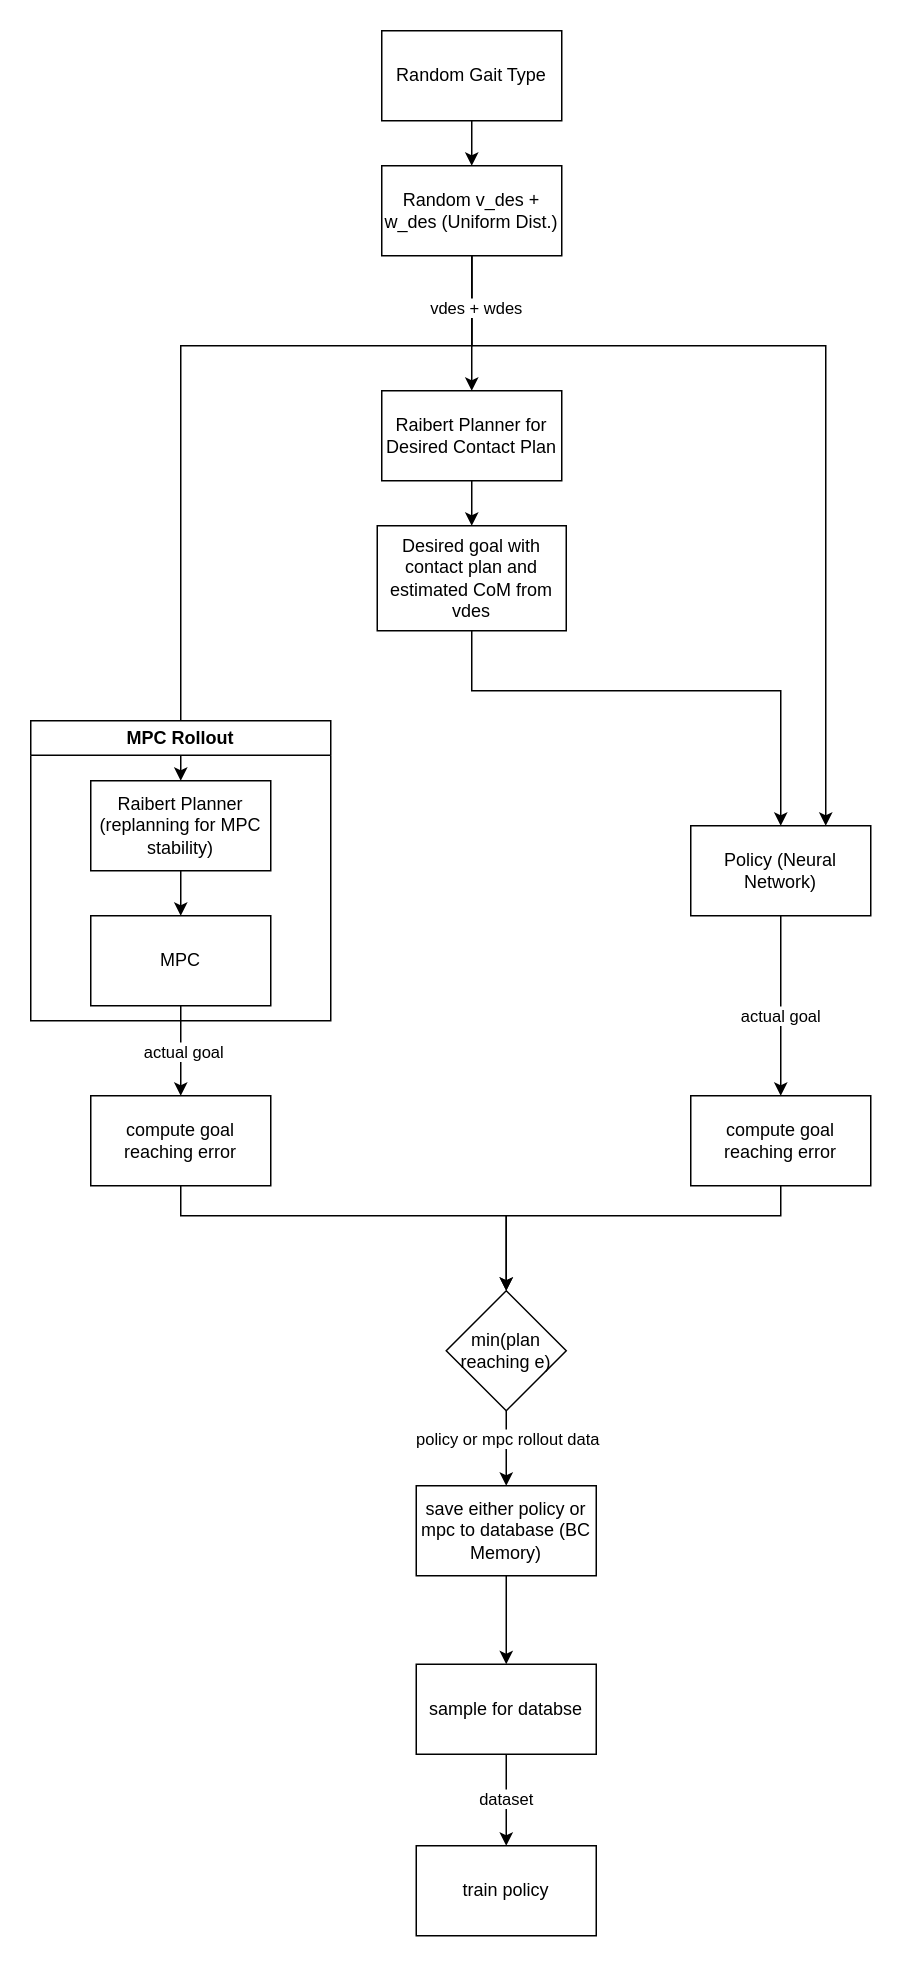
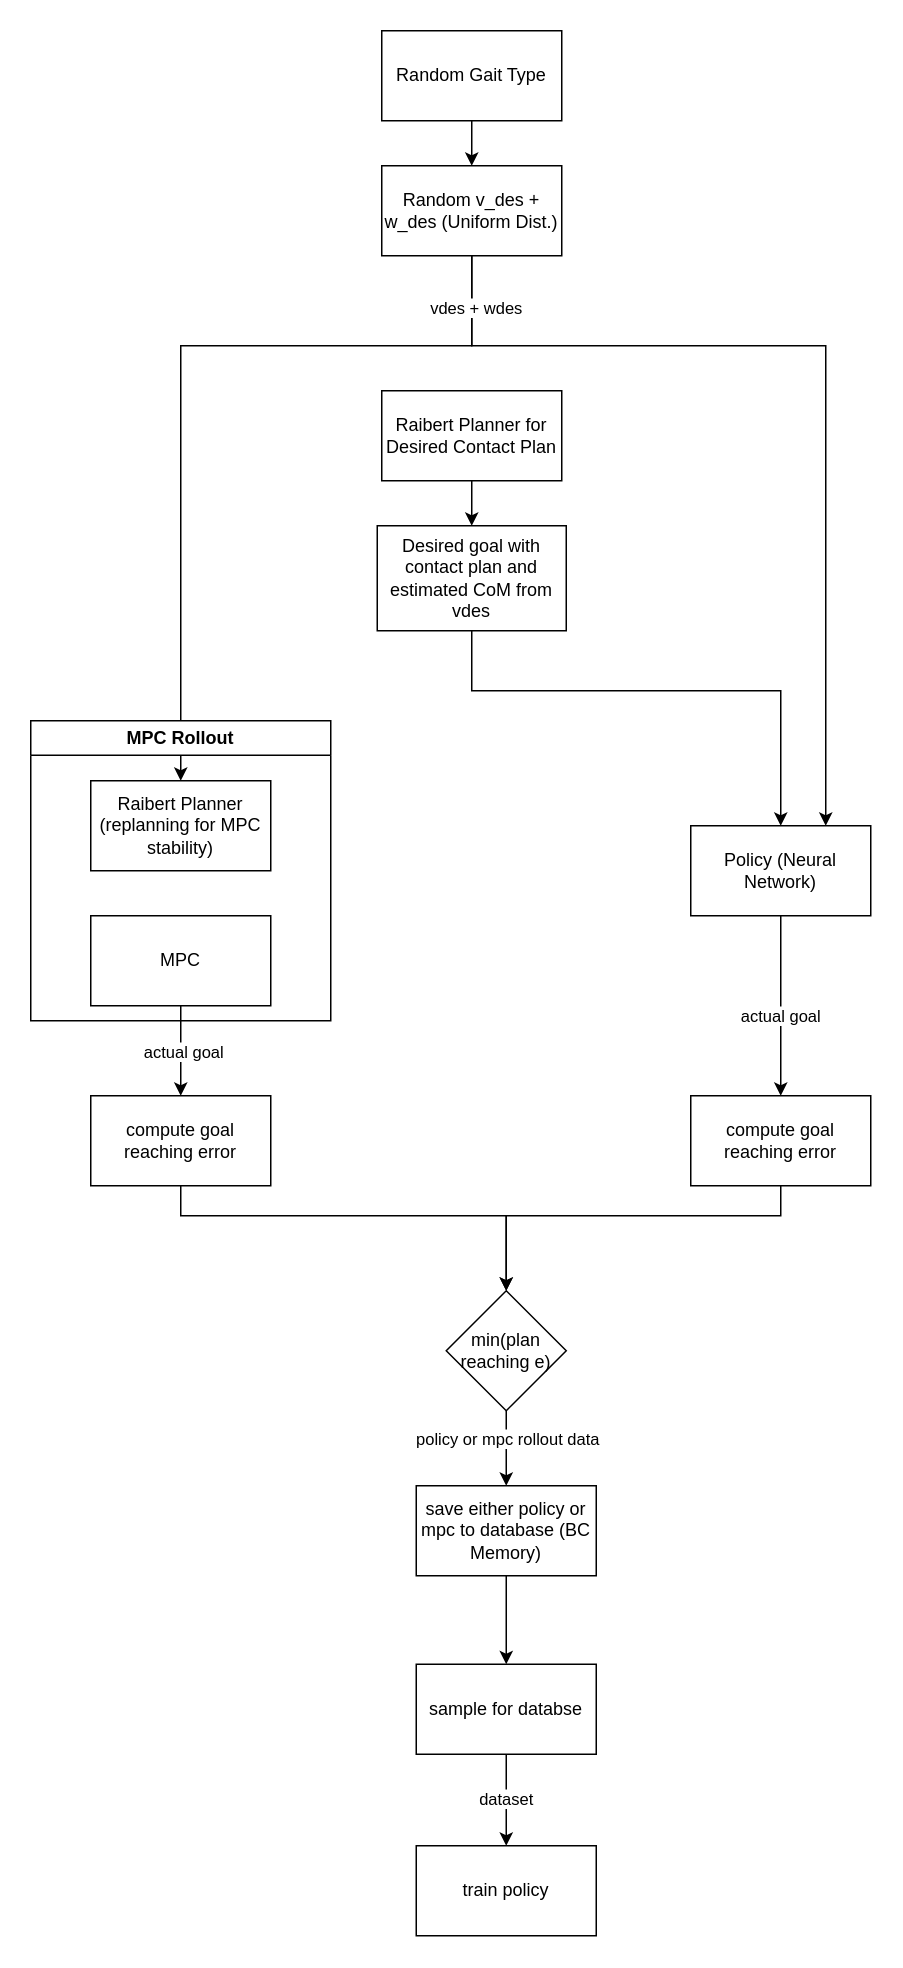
(472, 364) -> none
(181, 899) -> none
